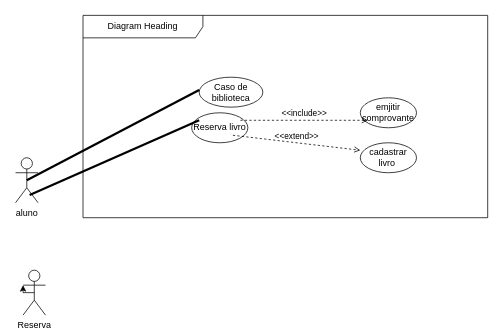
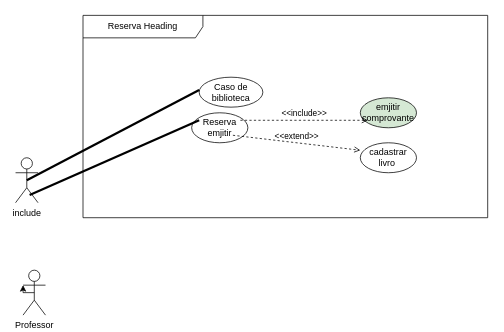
(143, 27) -> (143, 27)
(389, 113) -> (389, 113)
(220, 128) -> (220, 128)
(27, 214) -> (27, 214)
(35, 326) -> (35, 326)
